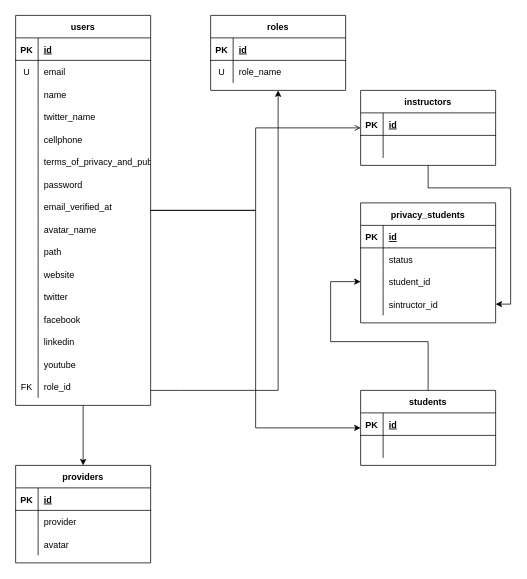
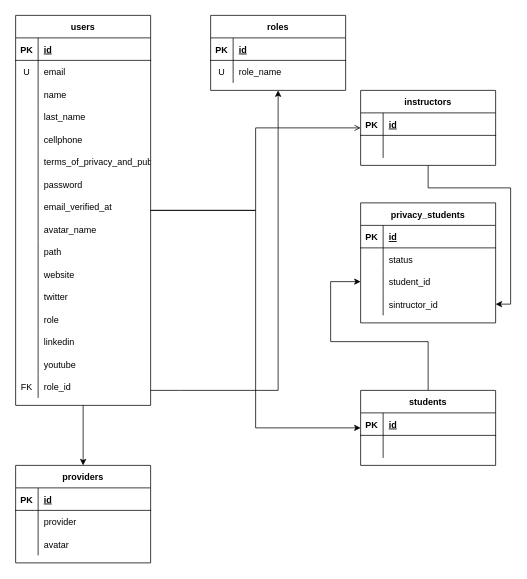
(73, 117) -> (65, 117)
(64, 320) -> (52, 320)
